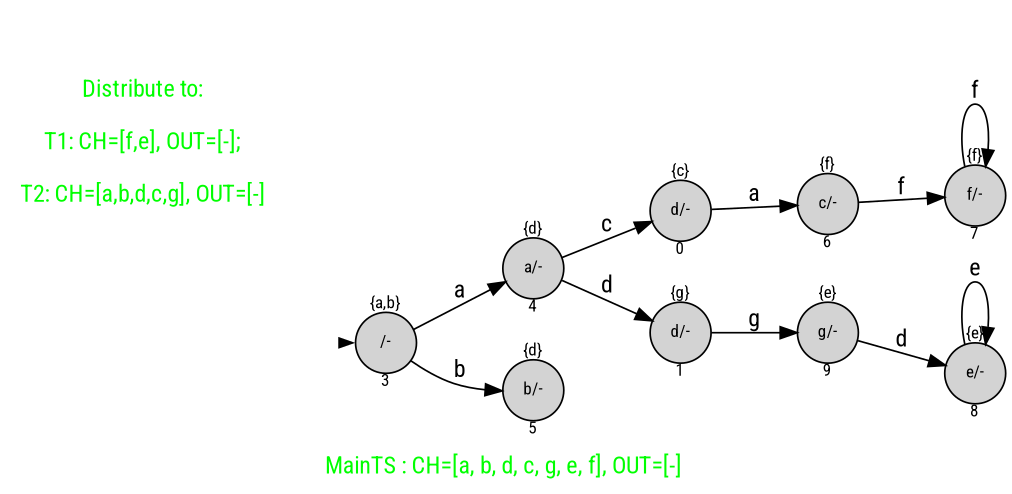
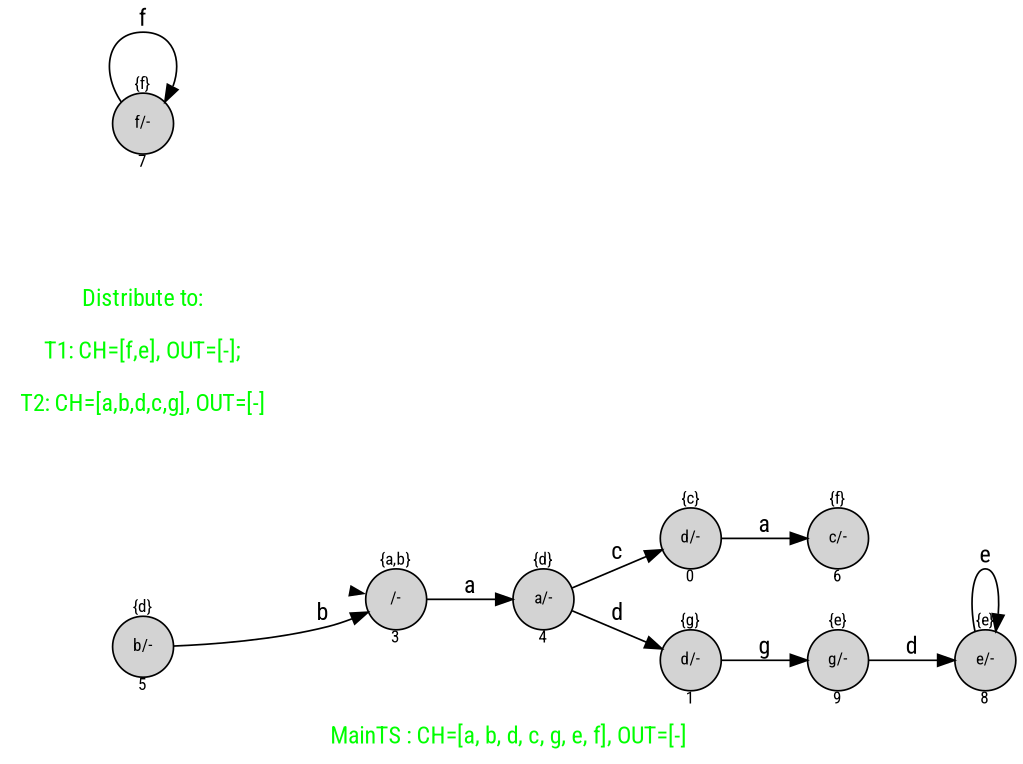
(893, 200) -> none
(446, 381) -> (264, 638)
